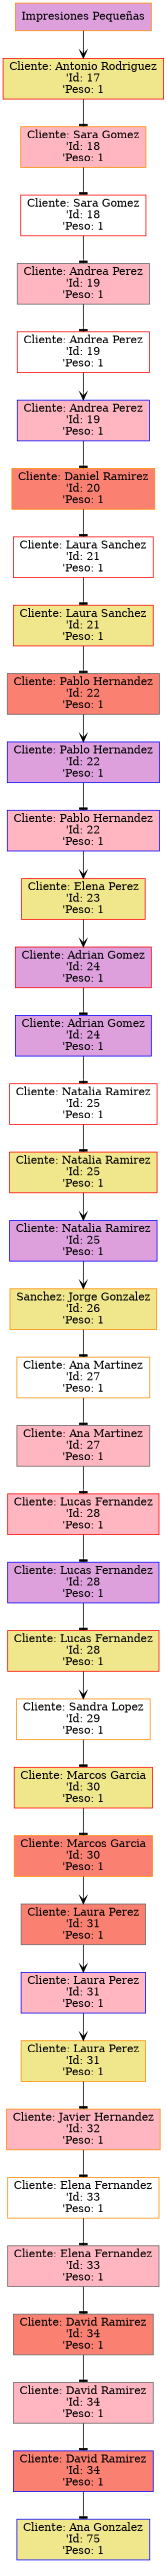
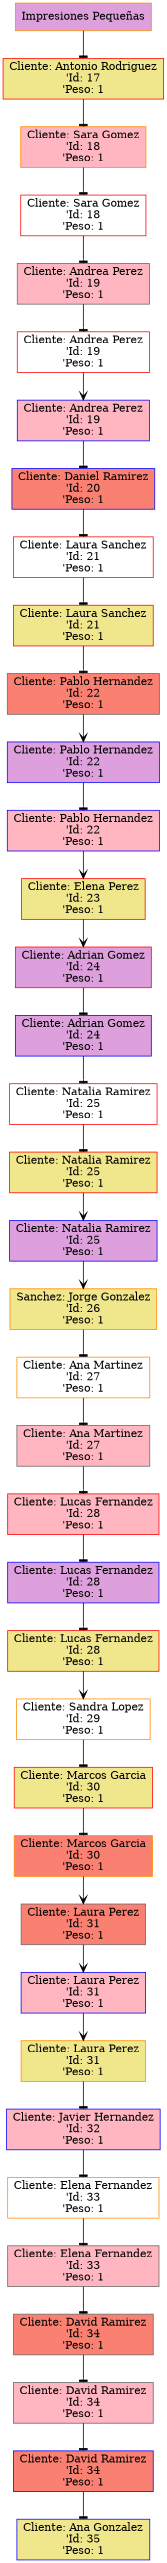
(83, 43) -> (83, 43)
(83, 489) -> (83, 489)
(83, 2129) -> (83, 2129)
(83, 2540) -> (83, 2540)
